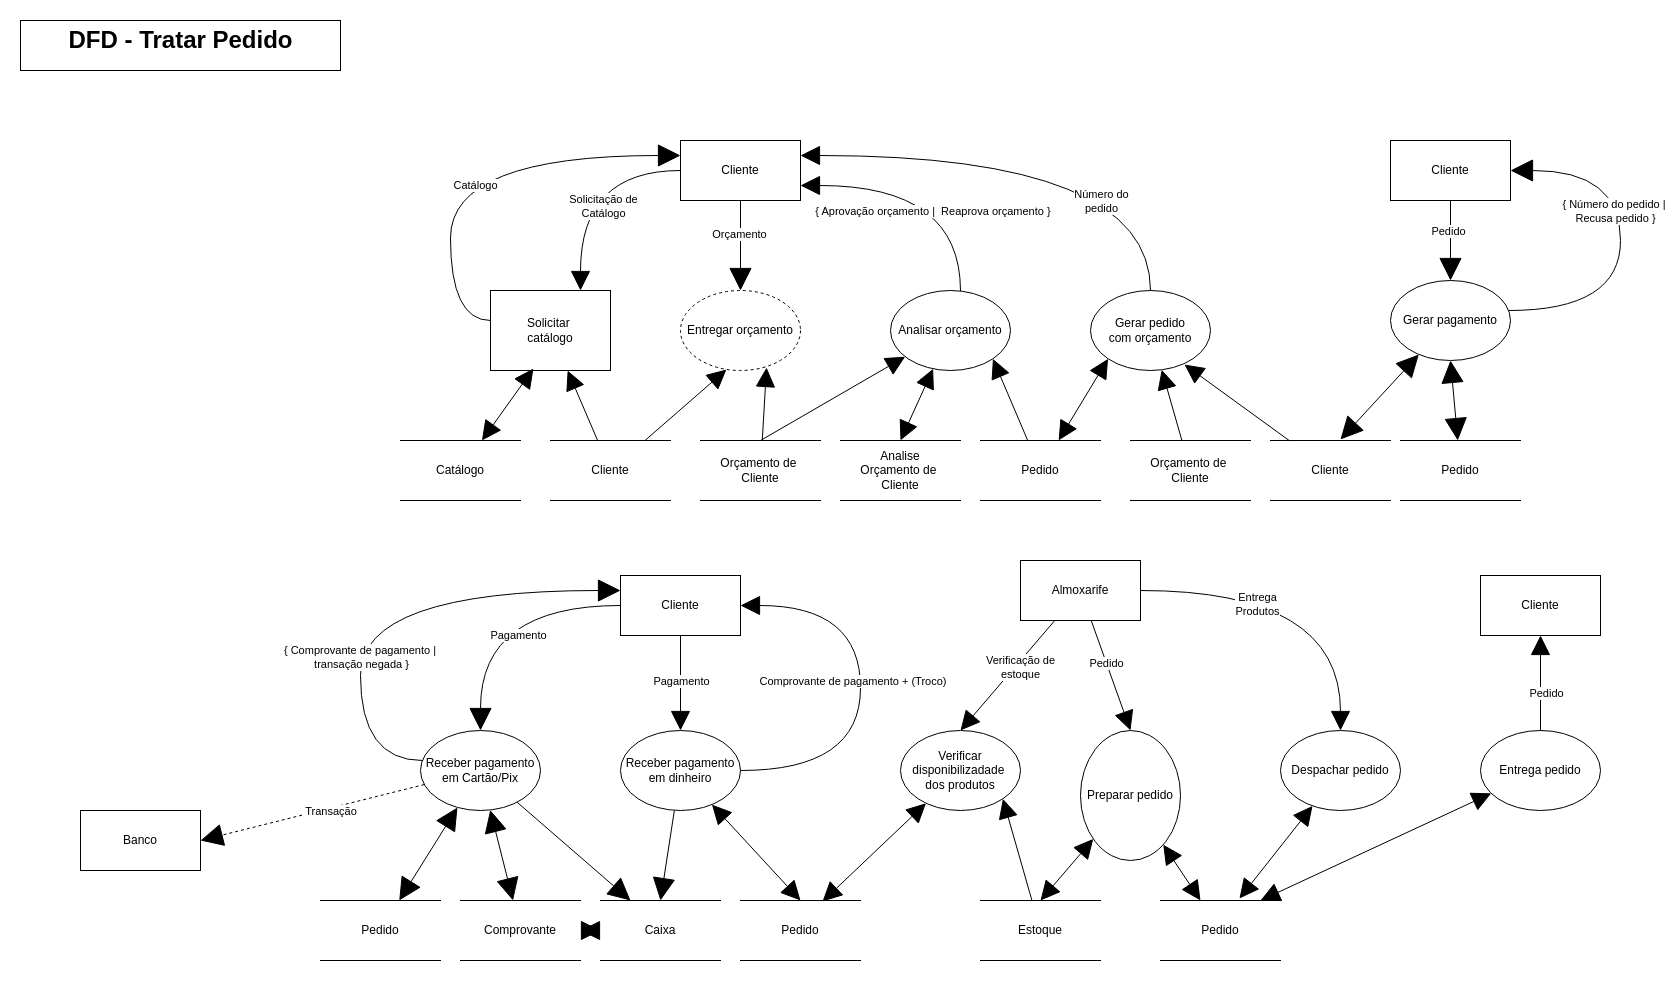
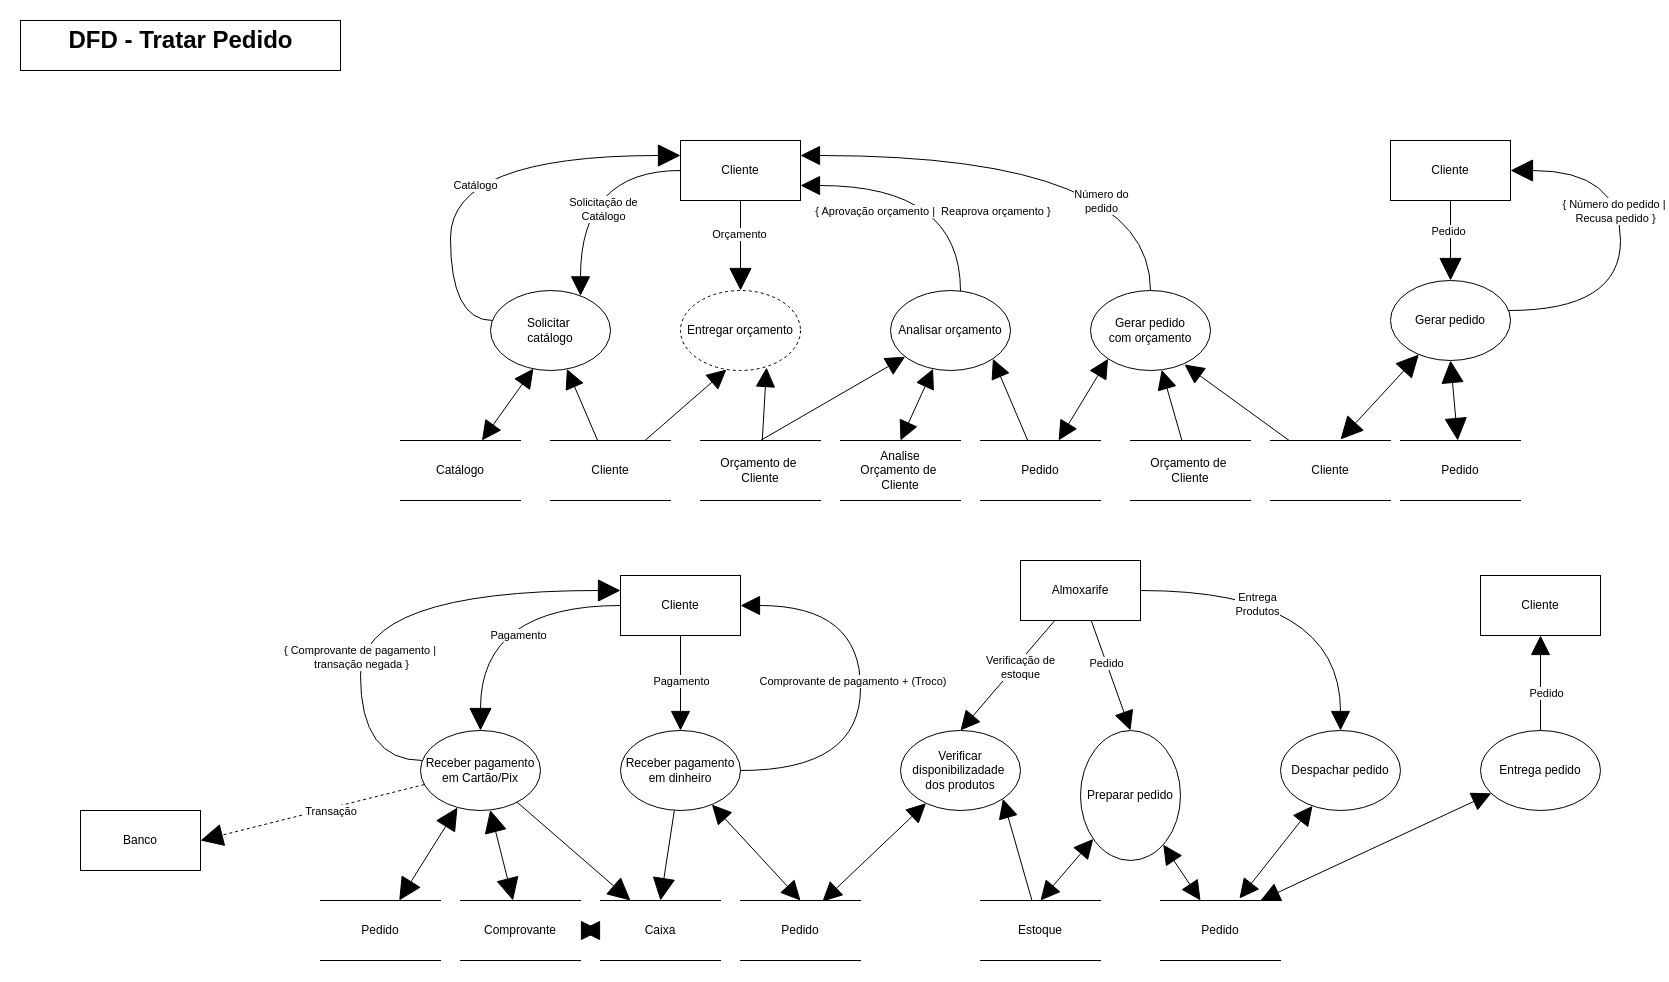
(1451, 321) -> (1451, 321)
(551, 331) -> (551, 331)
